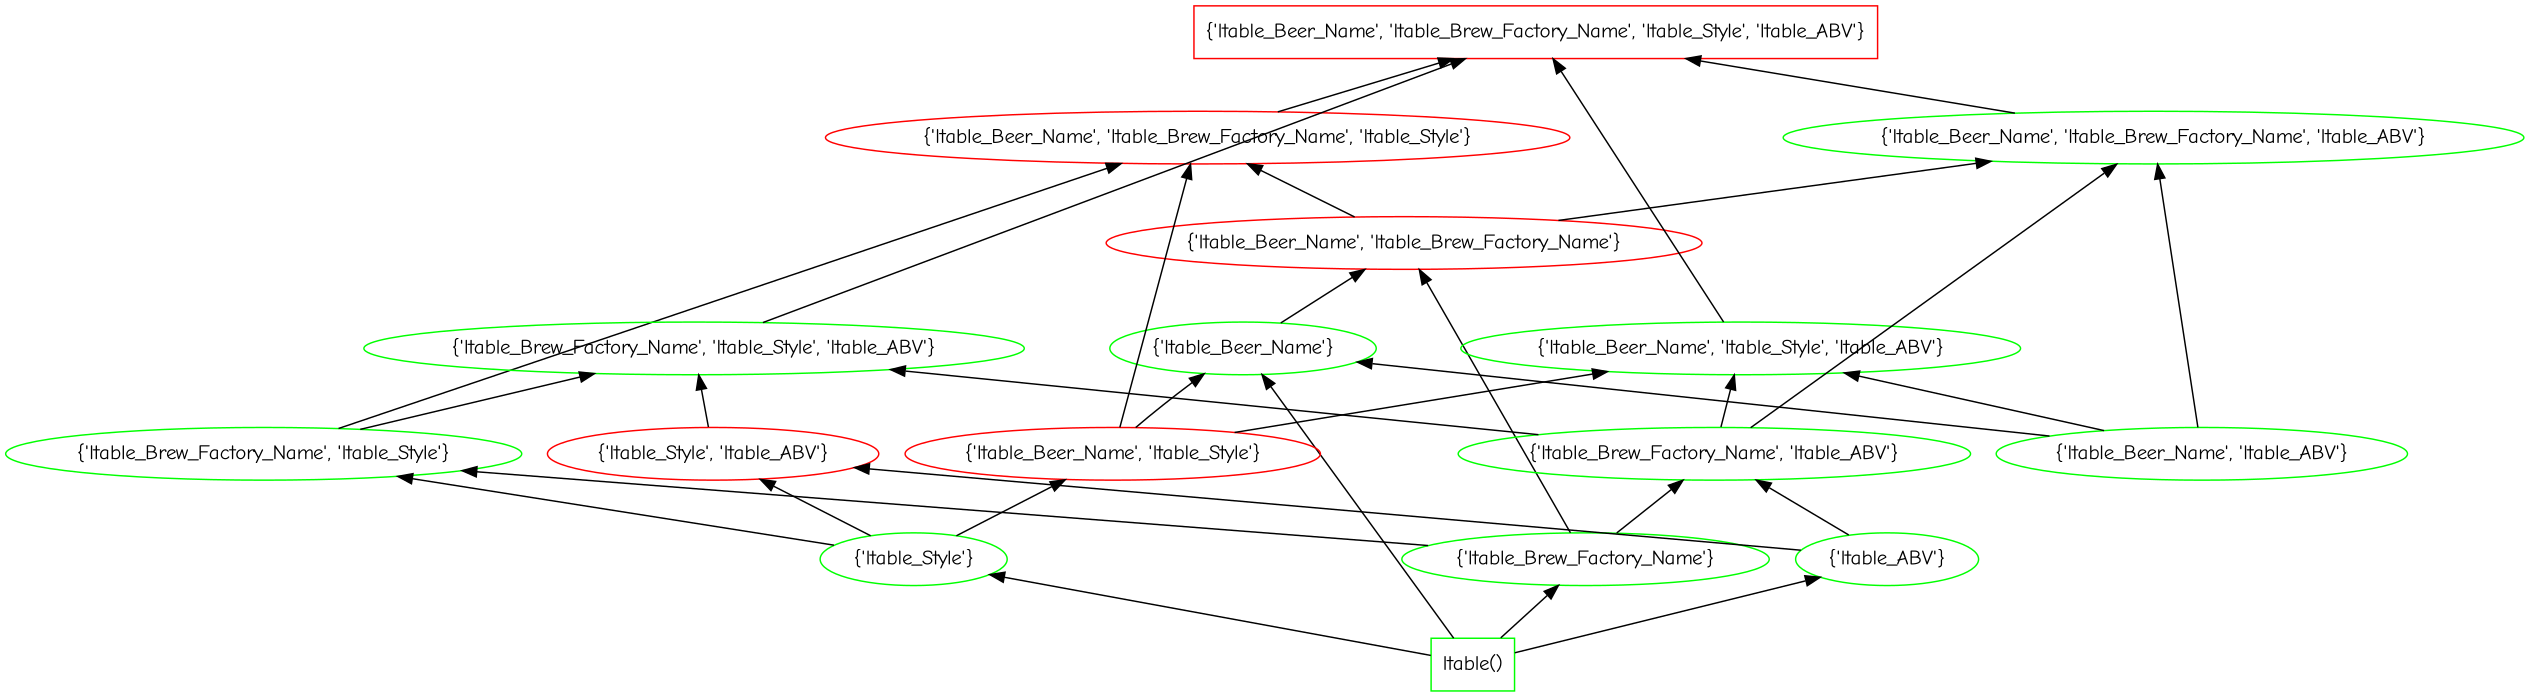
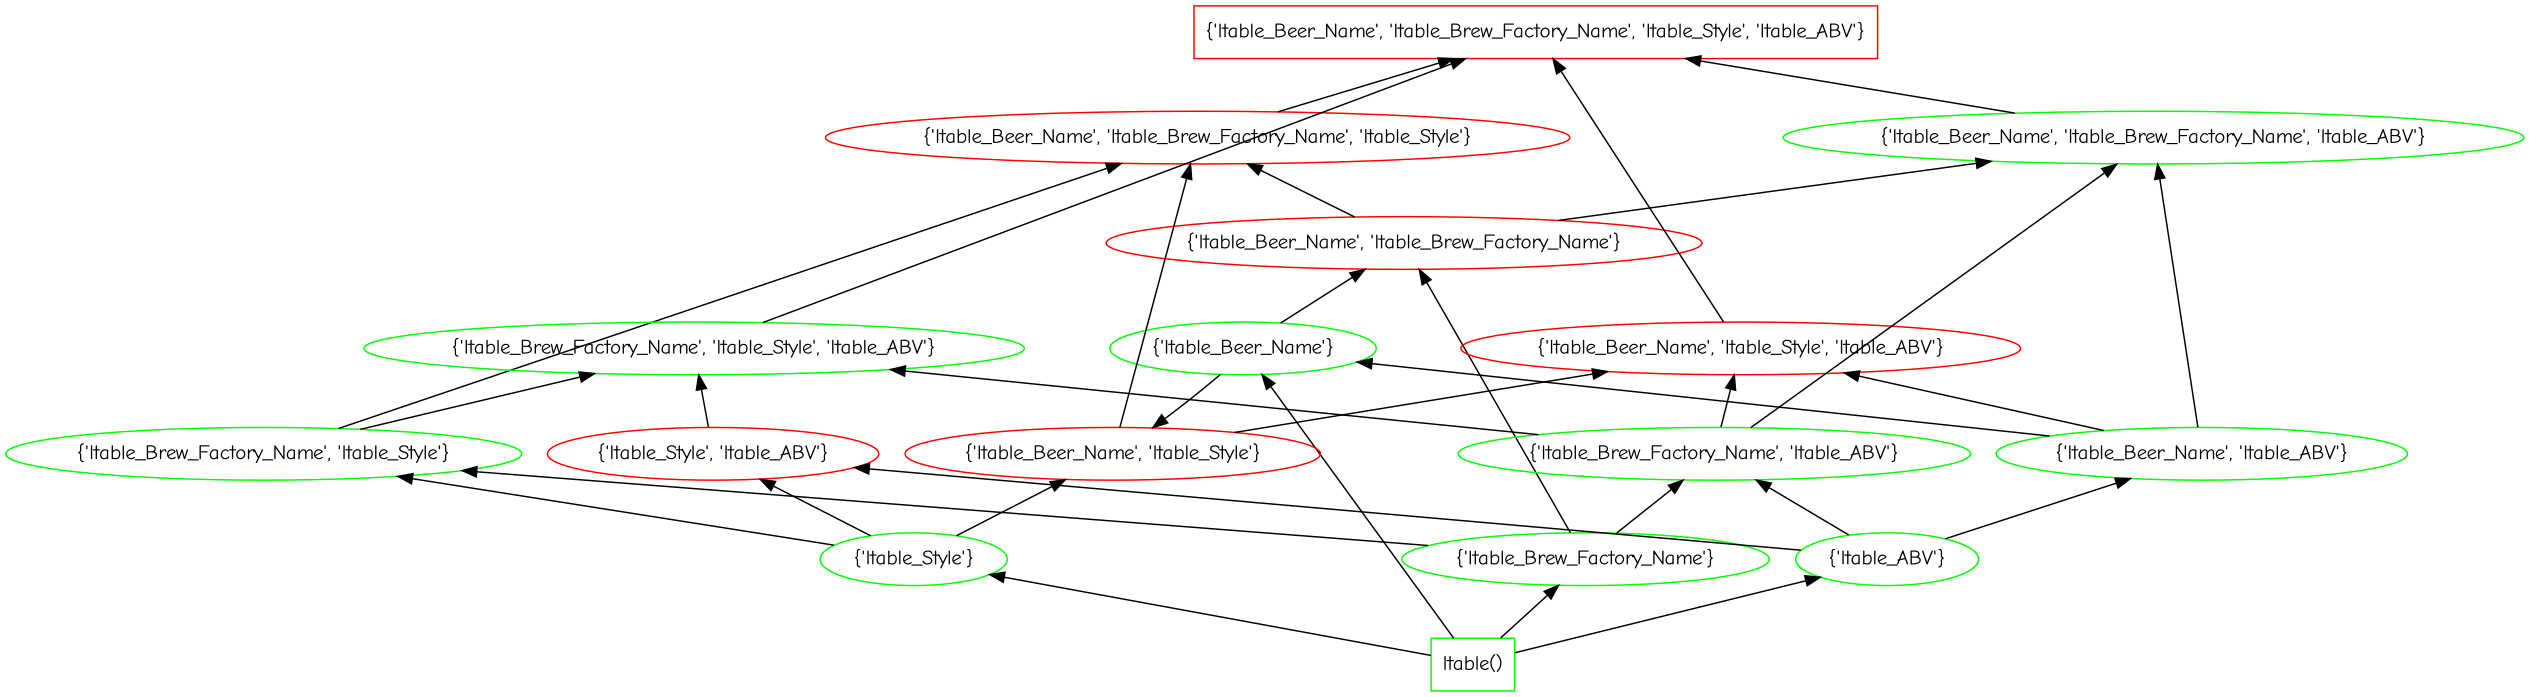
(1741, 348) -> (1741, 348)
(1161, 407) -> (1200, 391)
none -> (2031, 511)
